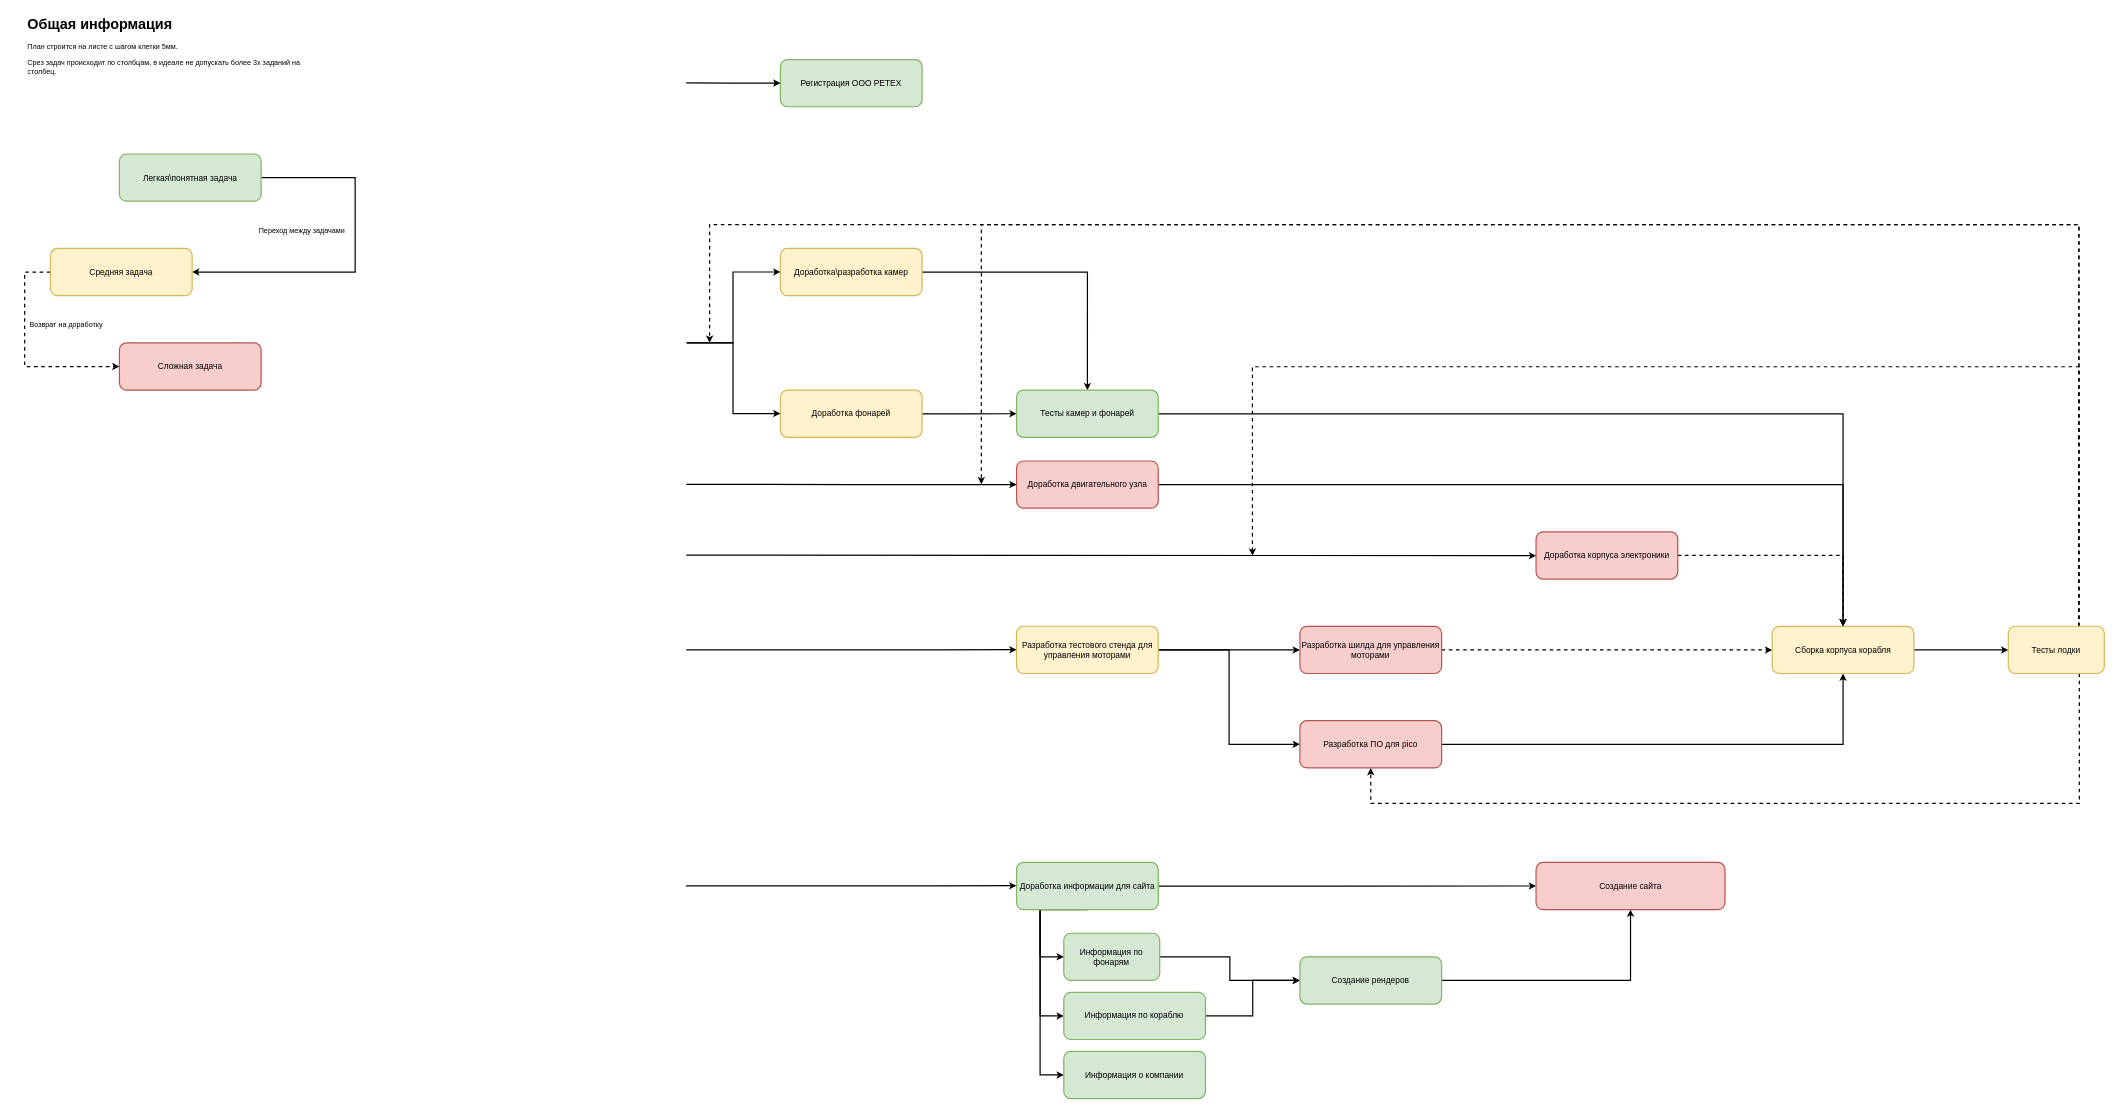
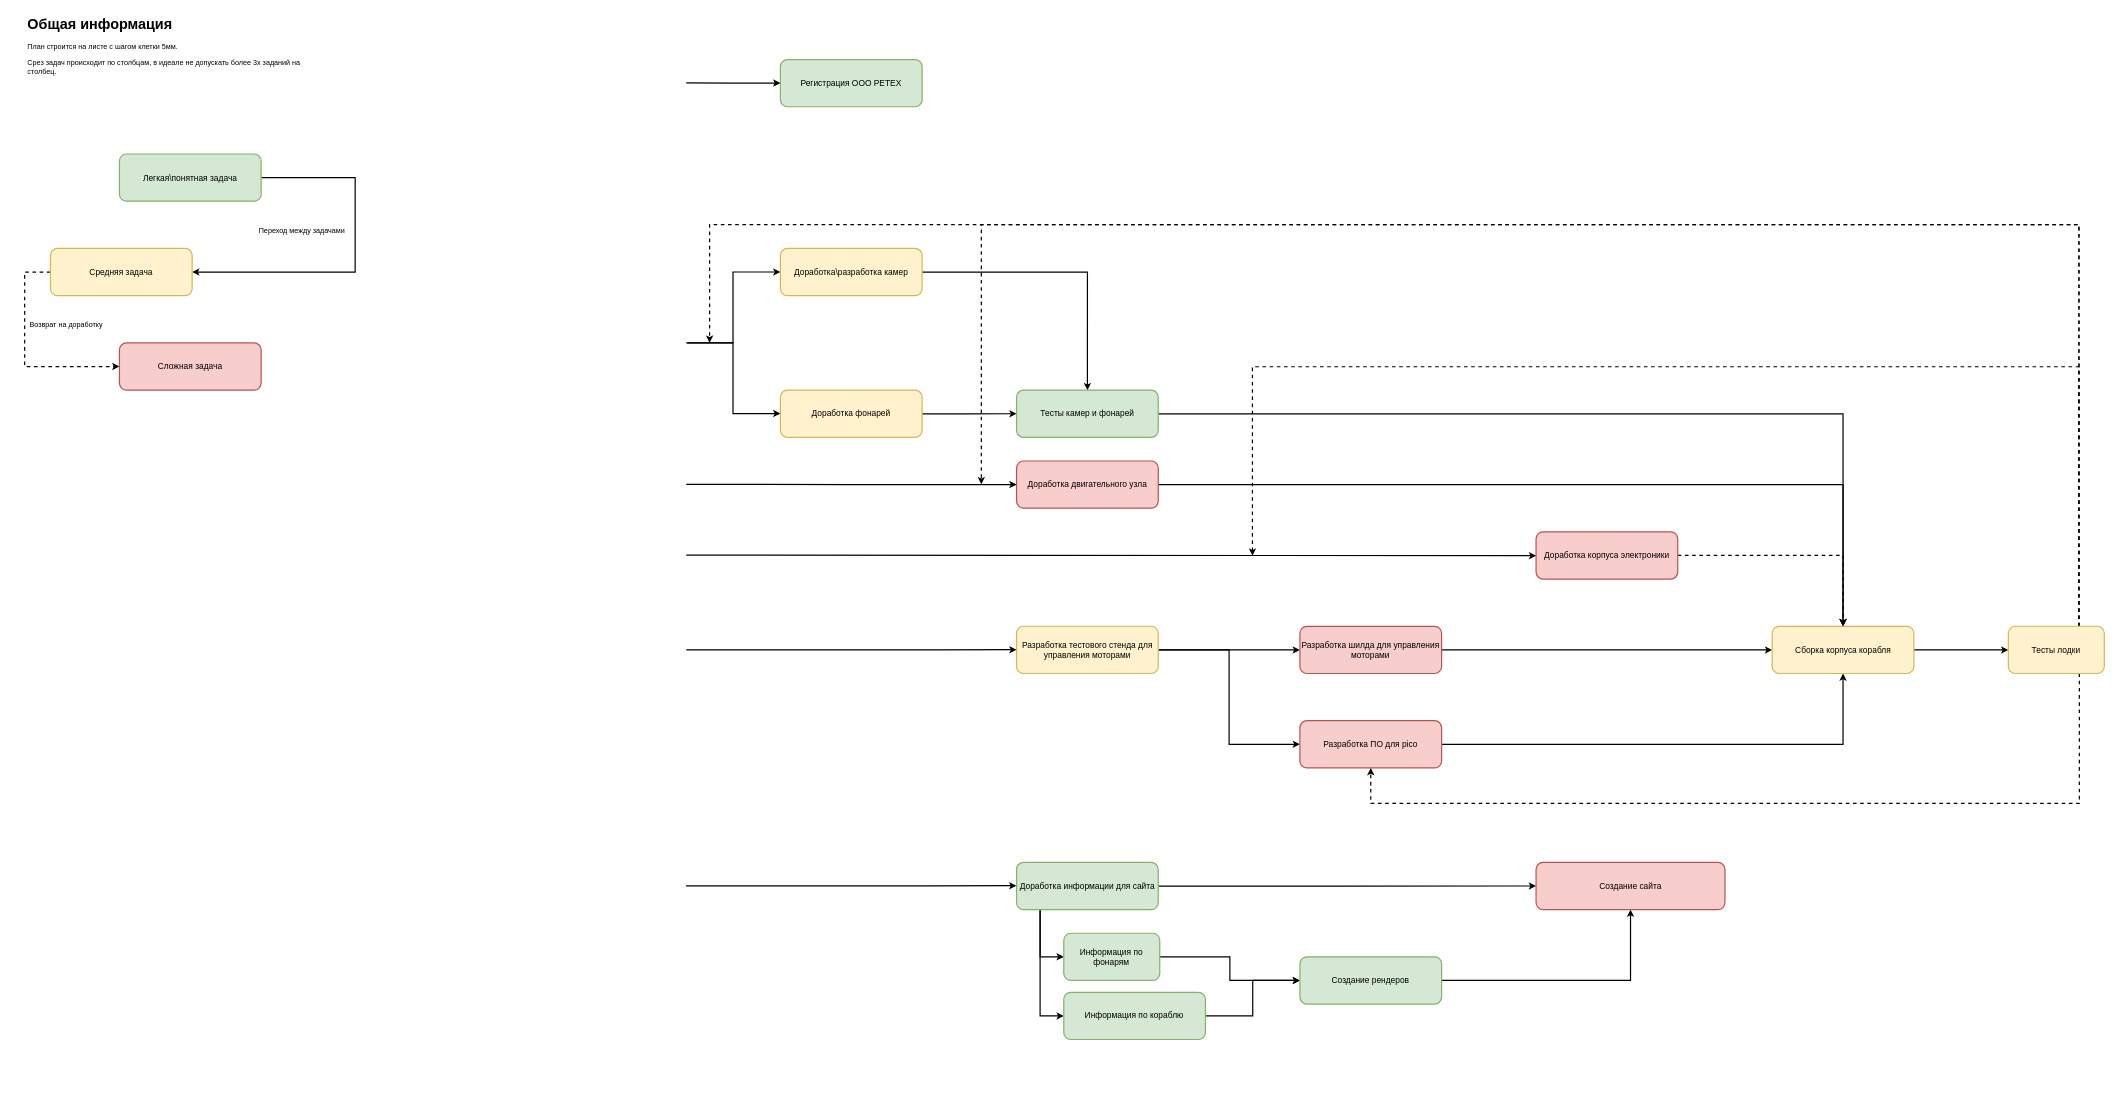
(1604, 650) -> (1604, 650)
(1040, 1055) -> none
(1135, 1075) -> none
